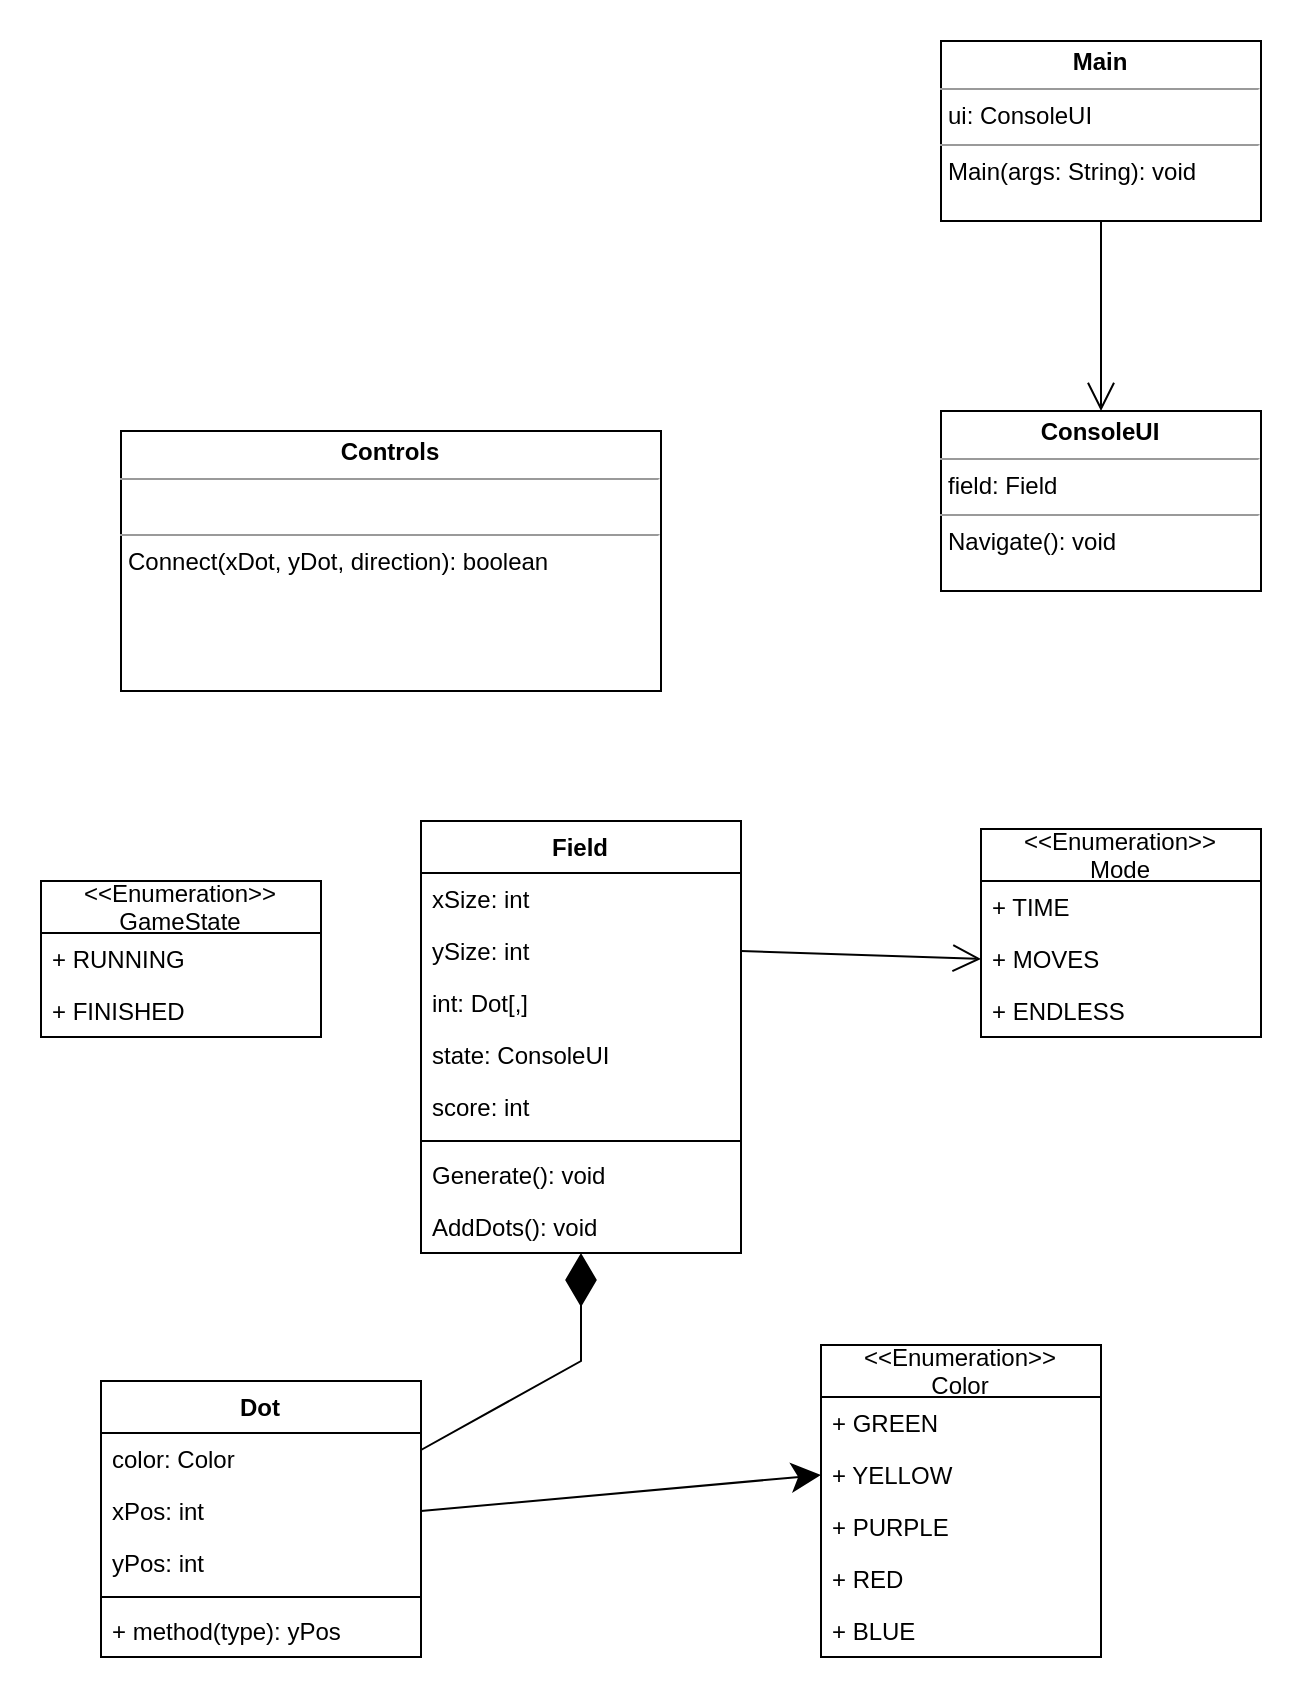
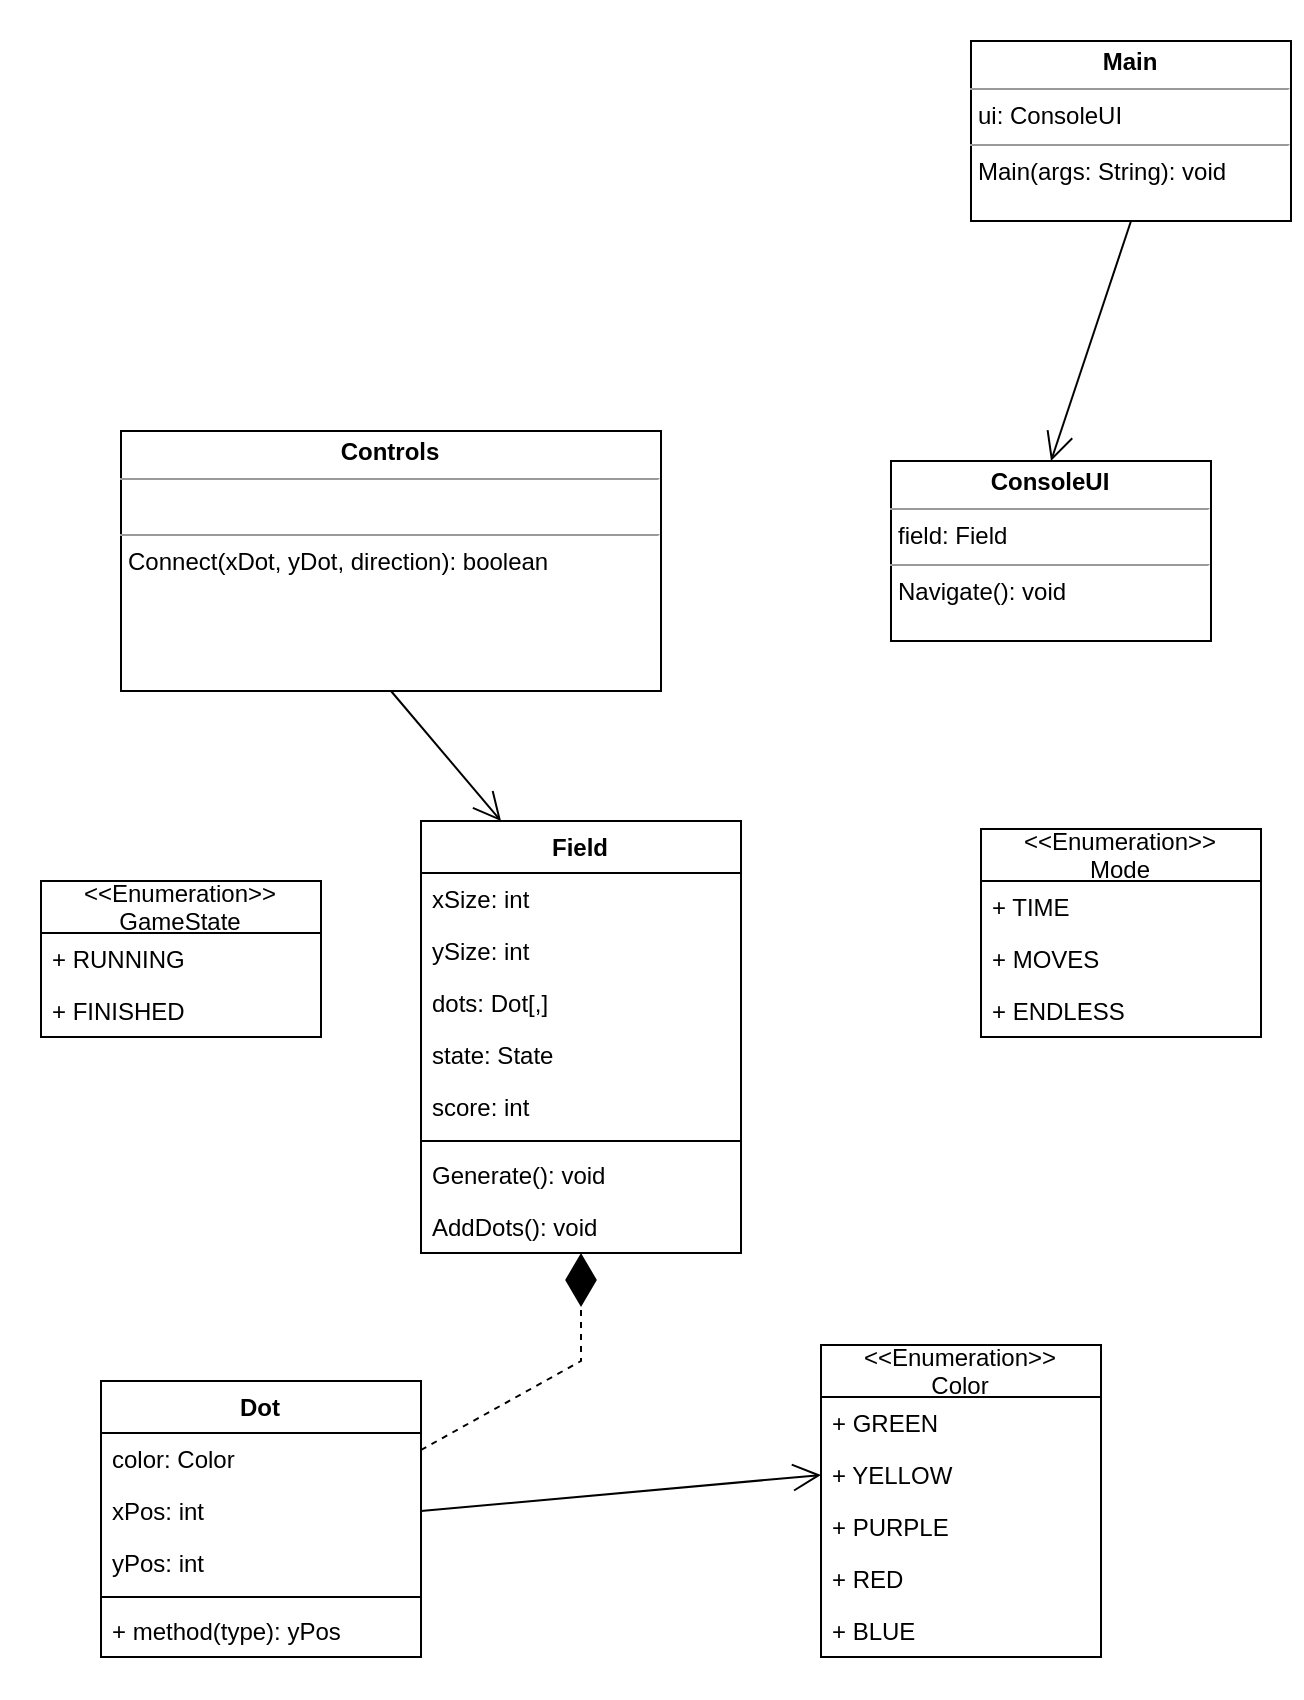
(1101, 131) -> (1131, 131)
(1101, 501) -> (1051, 551)
none -> (444, 754)
(860, 955) -> none
(493, 1004) -> (503, 1004)
(530, 1056) -> (506, 1056)
(527, 1391) -> (527, 1391)
(797, 1477) -> (805, 1476)
